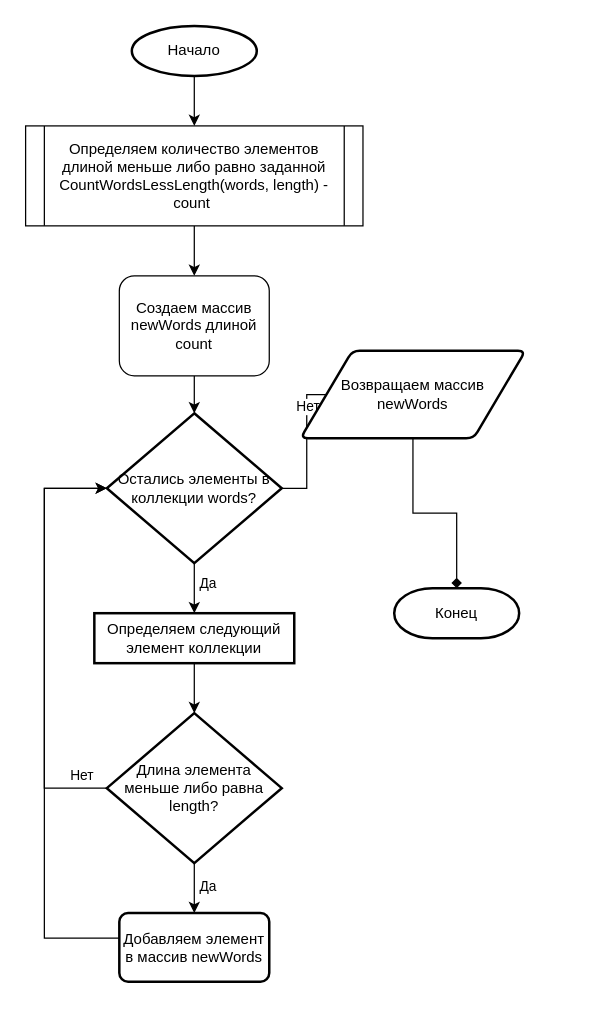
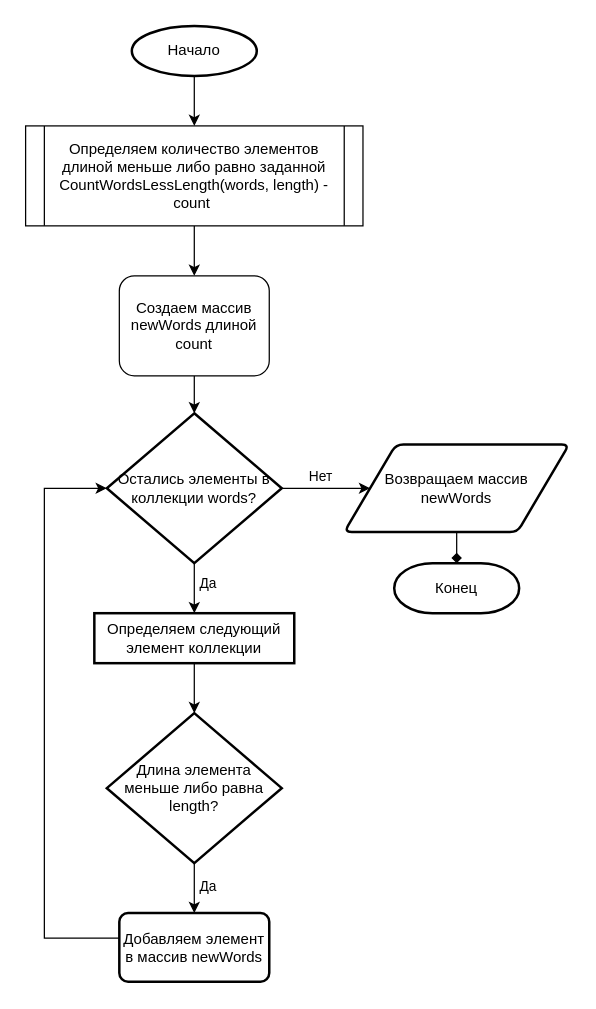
(413, 394) -> (457, 488)
(457, 613) -> (457, 588)
(77, 788) -> none
